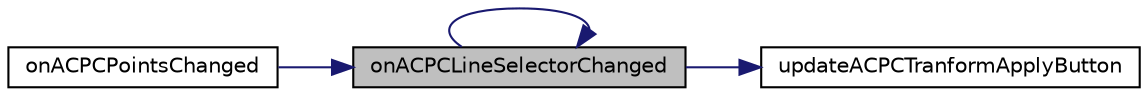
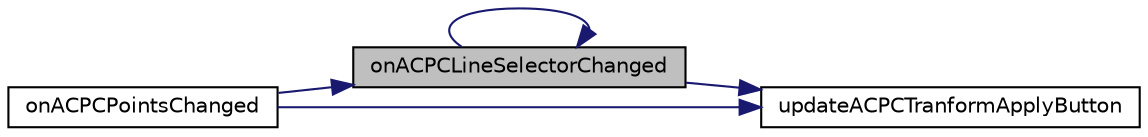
none -> (509, 107)
